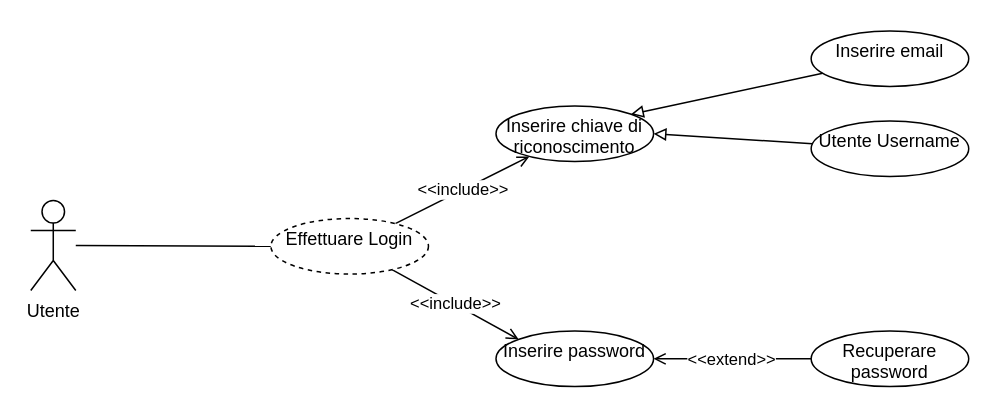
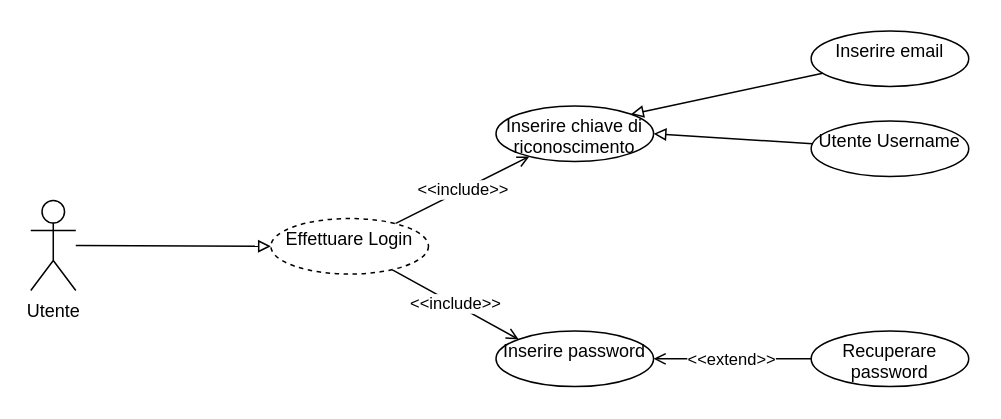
(263, 246) -> (257, 246)
